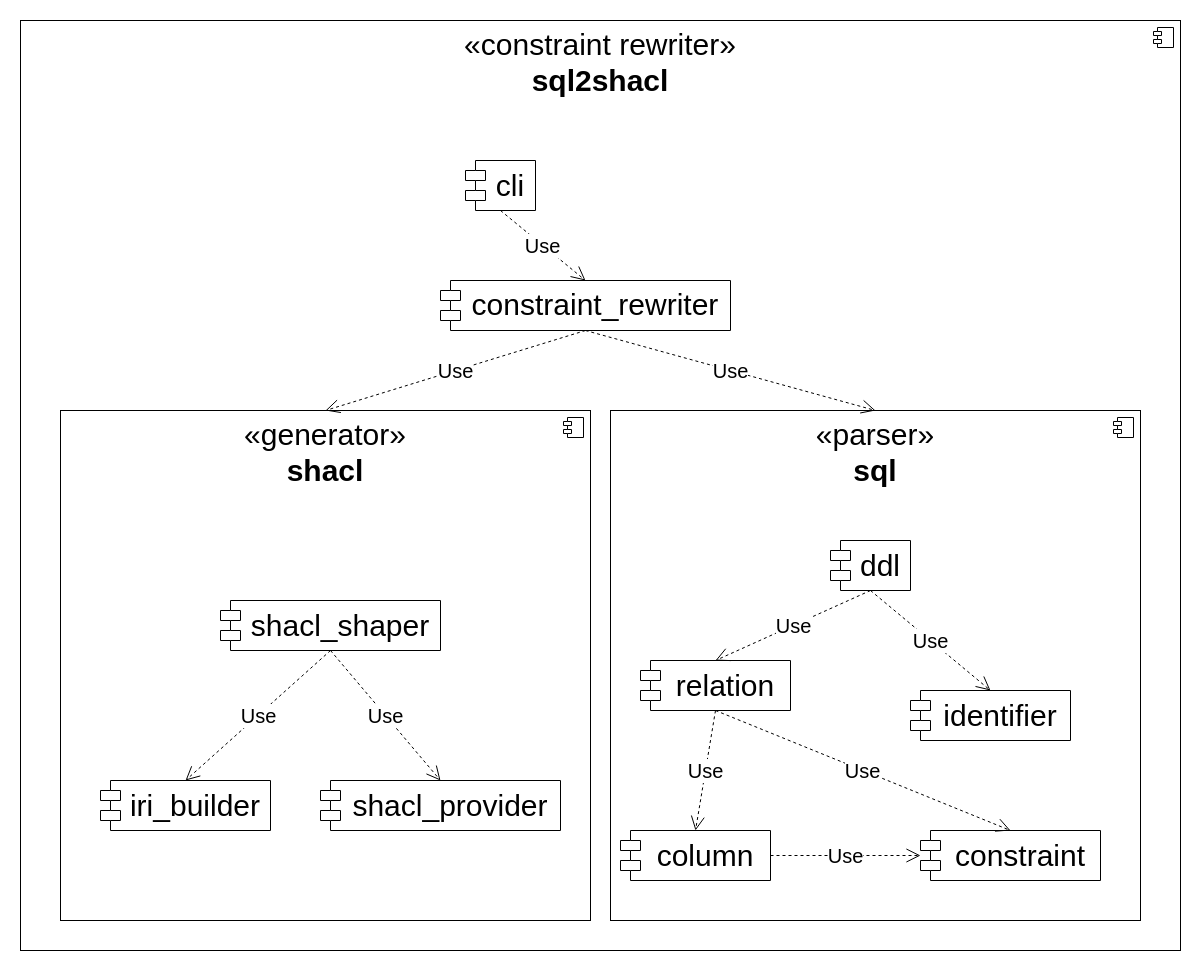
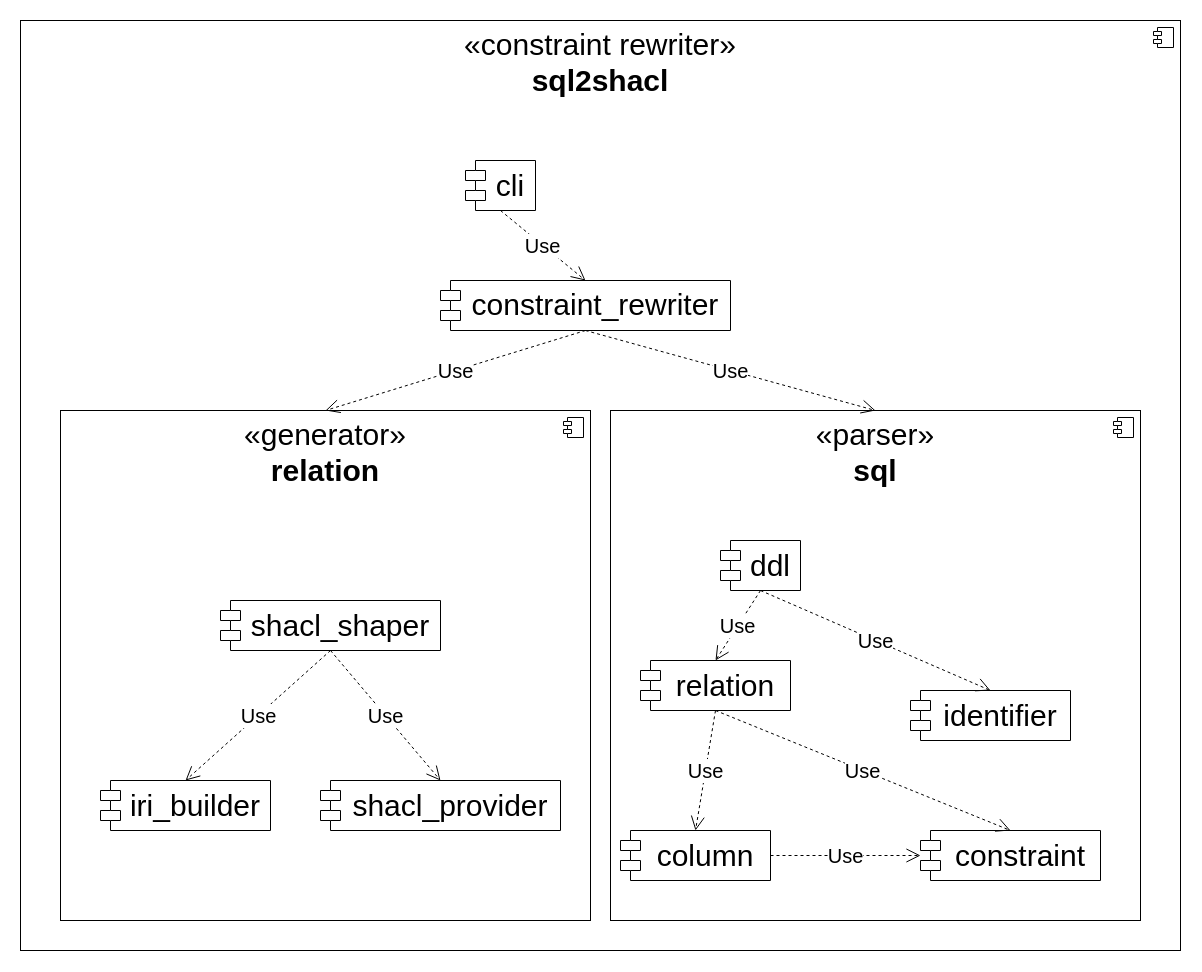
(326, 454) -> (326, 454)
(871, 566) -> (761, 566)
